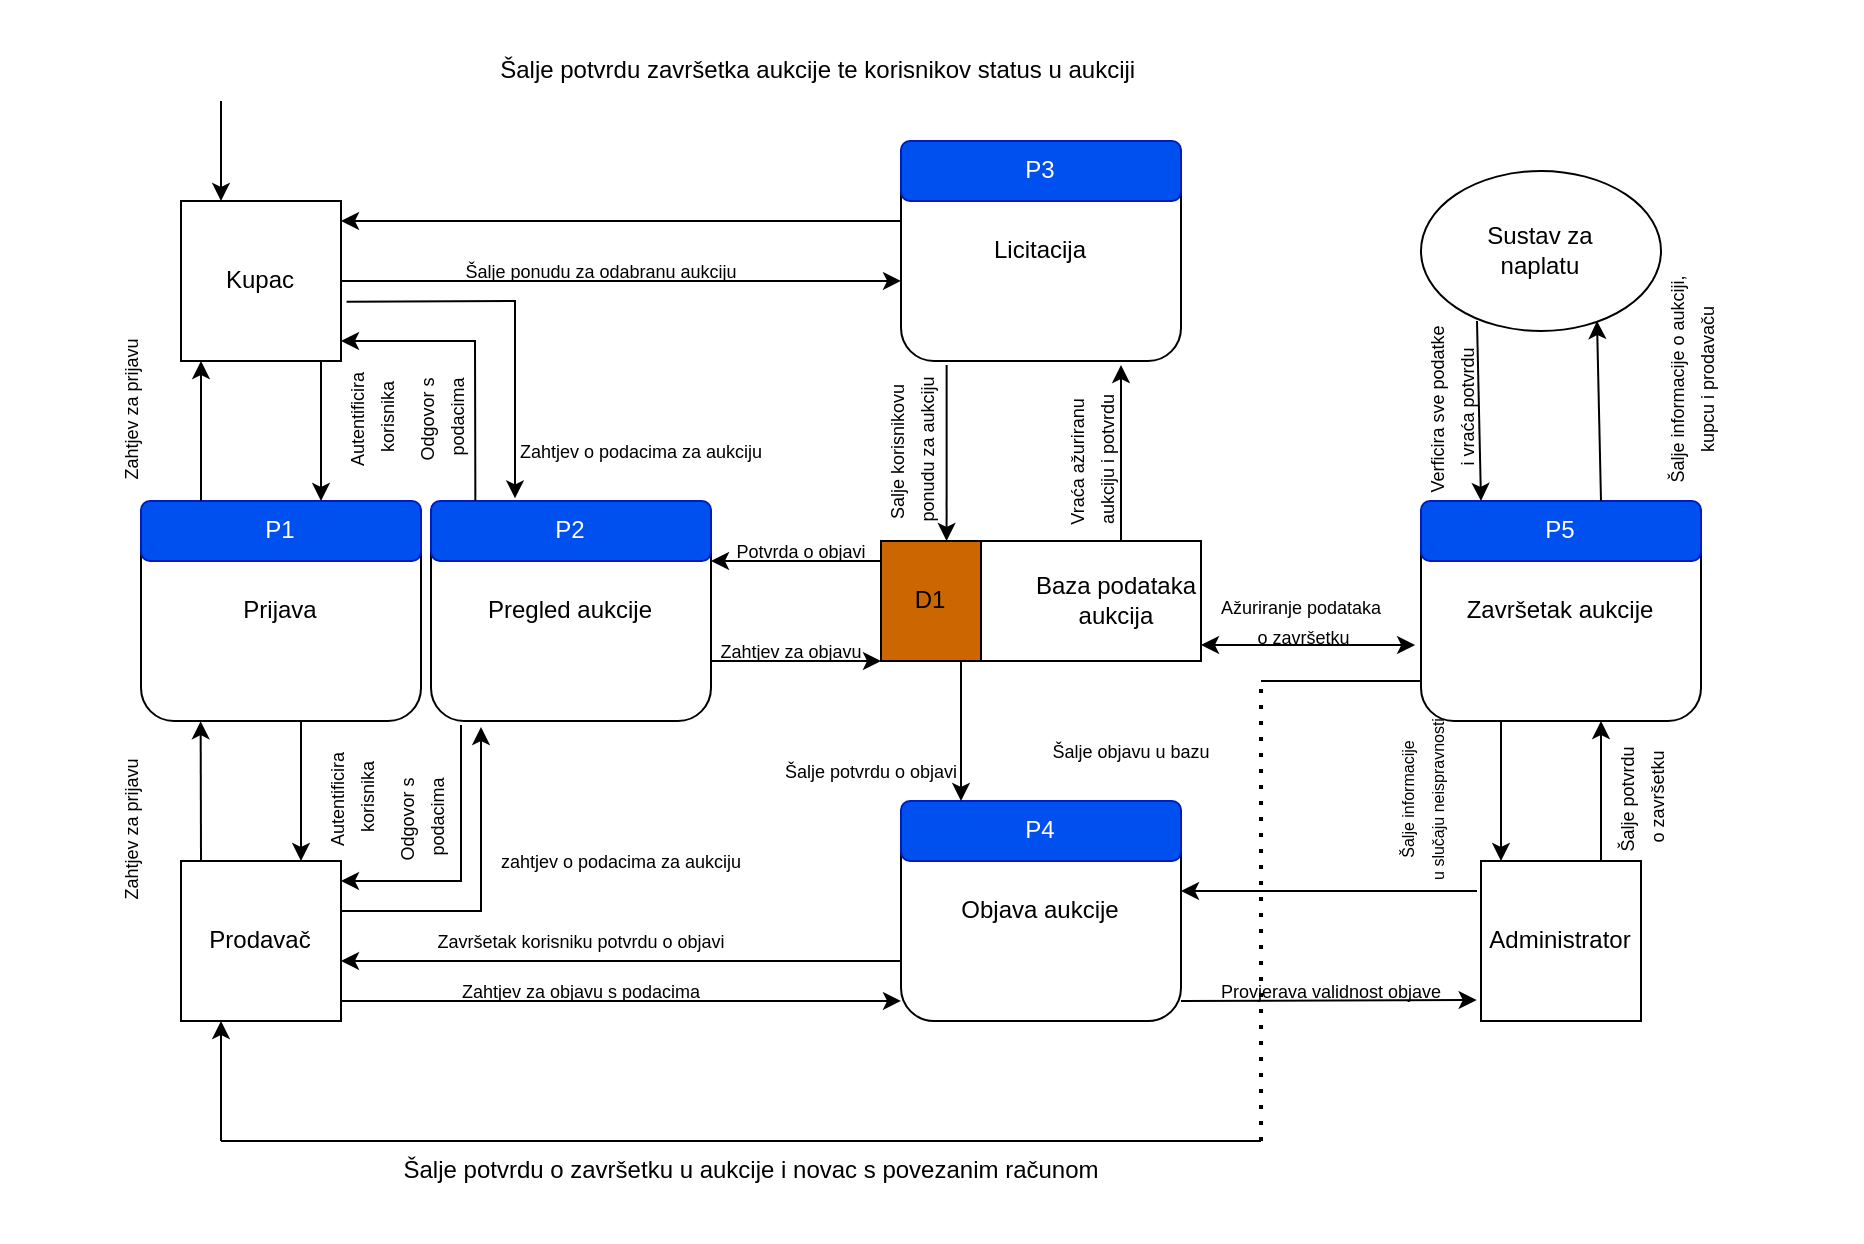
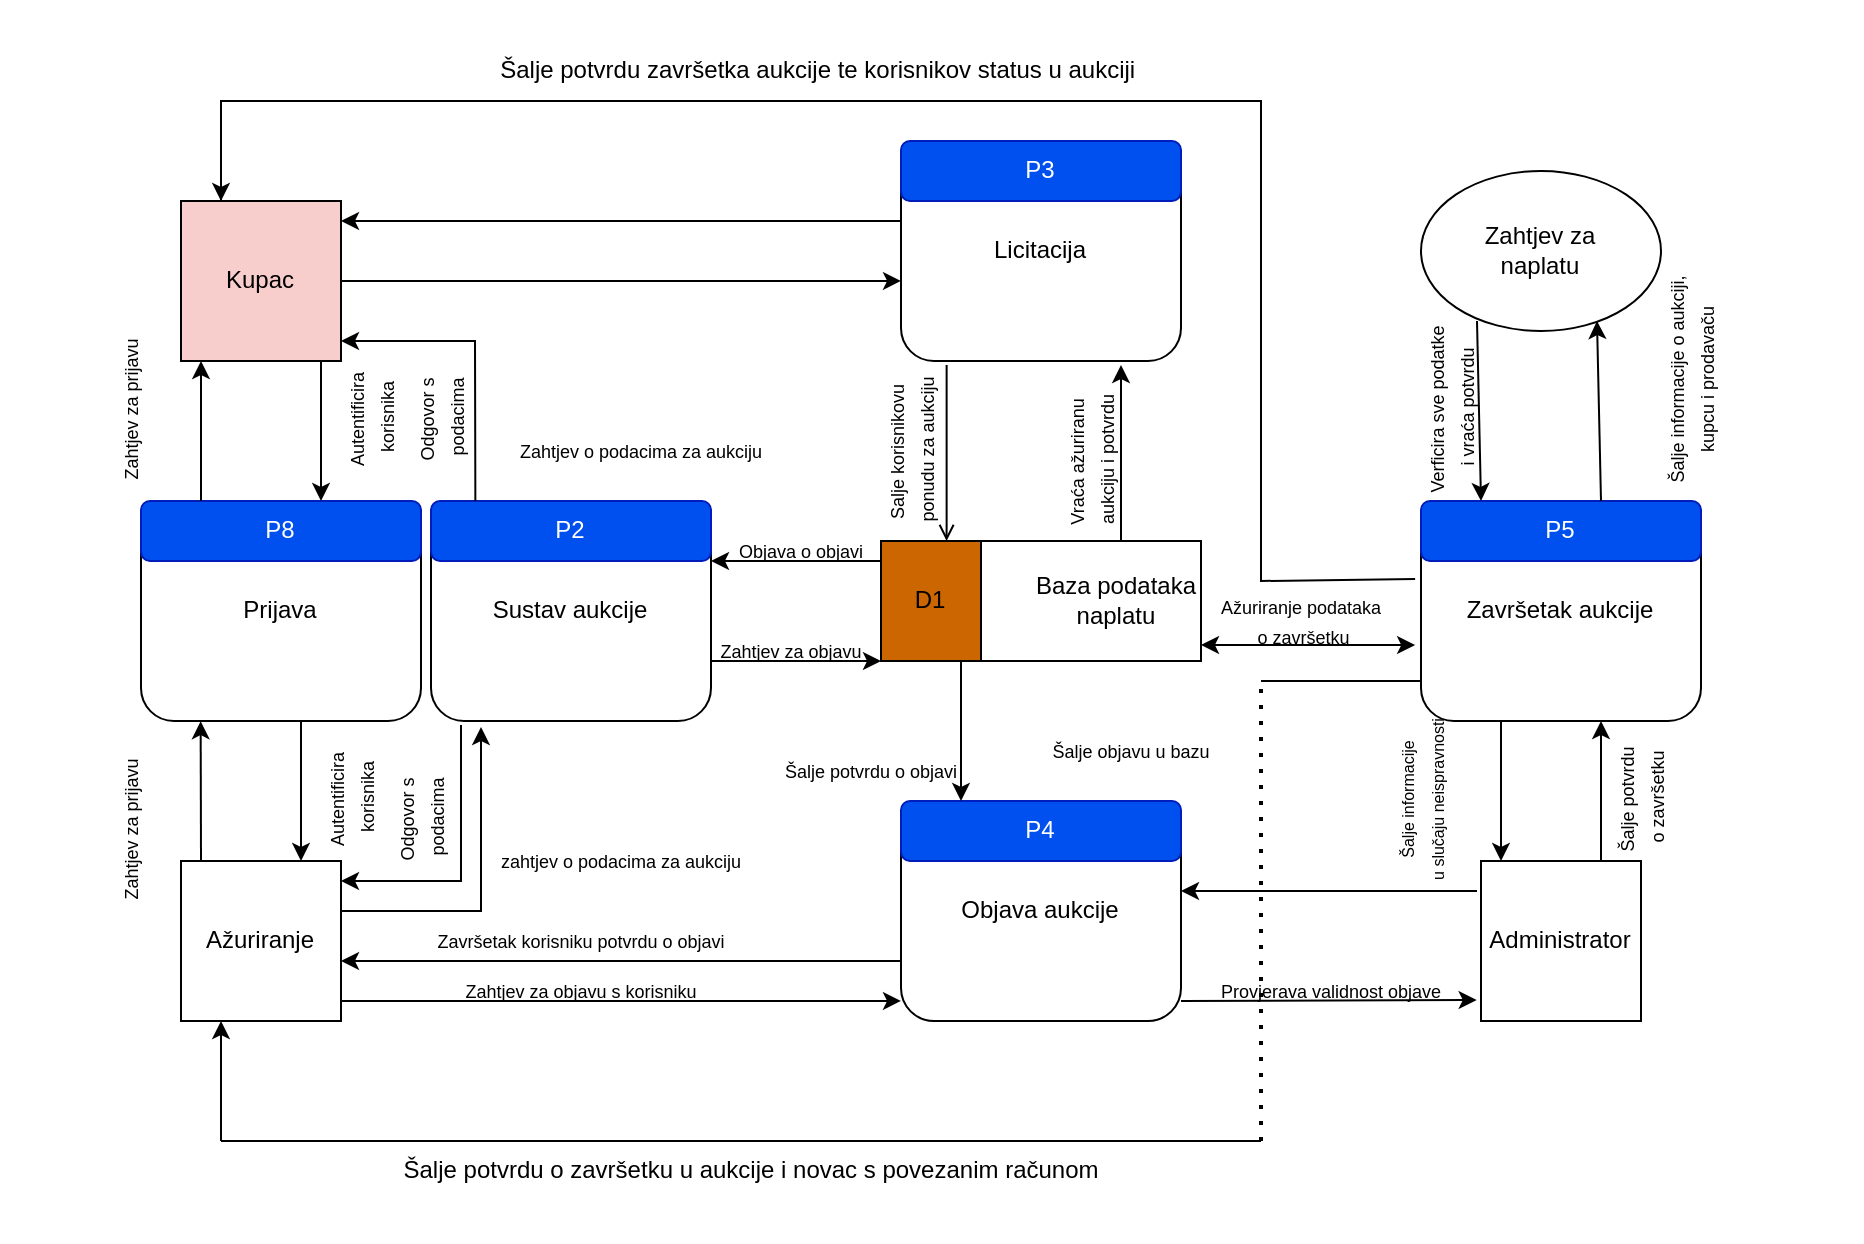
none -> (1060, 101)
(1541, 251) -> (1541, 251)
(601, 271) -> none
(261, 281) -> (261, 281)
(515, 309) -> none
(947, 526) -> (947, 528)
(281, 531) -> (281, 531)
(802, 551) -> (802, 551)
(1113, 601) -> (1113, 601)
(571, 611) -> (571, 611)
(261, 941) -> (261, 941)
(582, 991) -> (582, 991)
